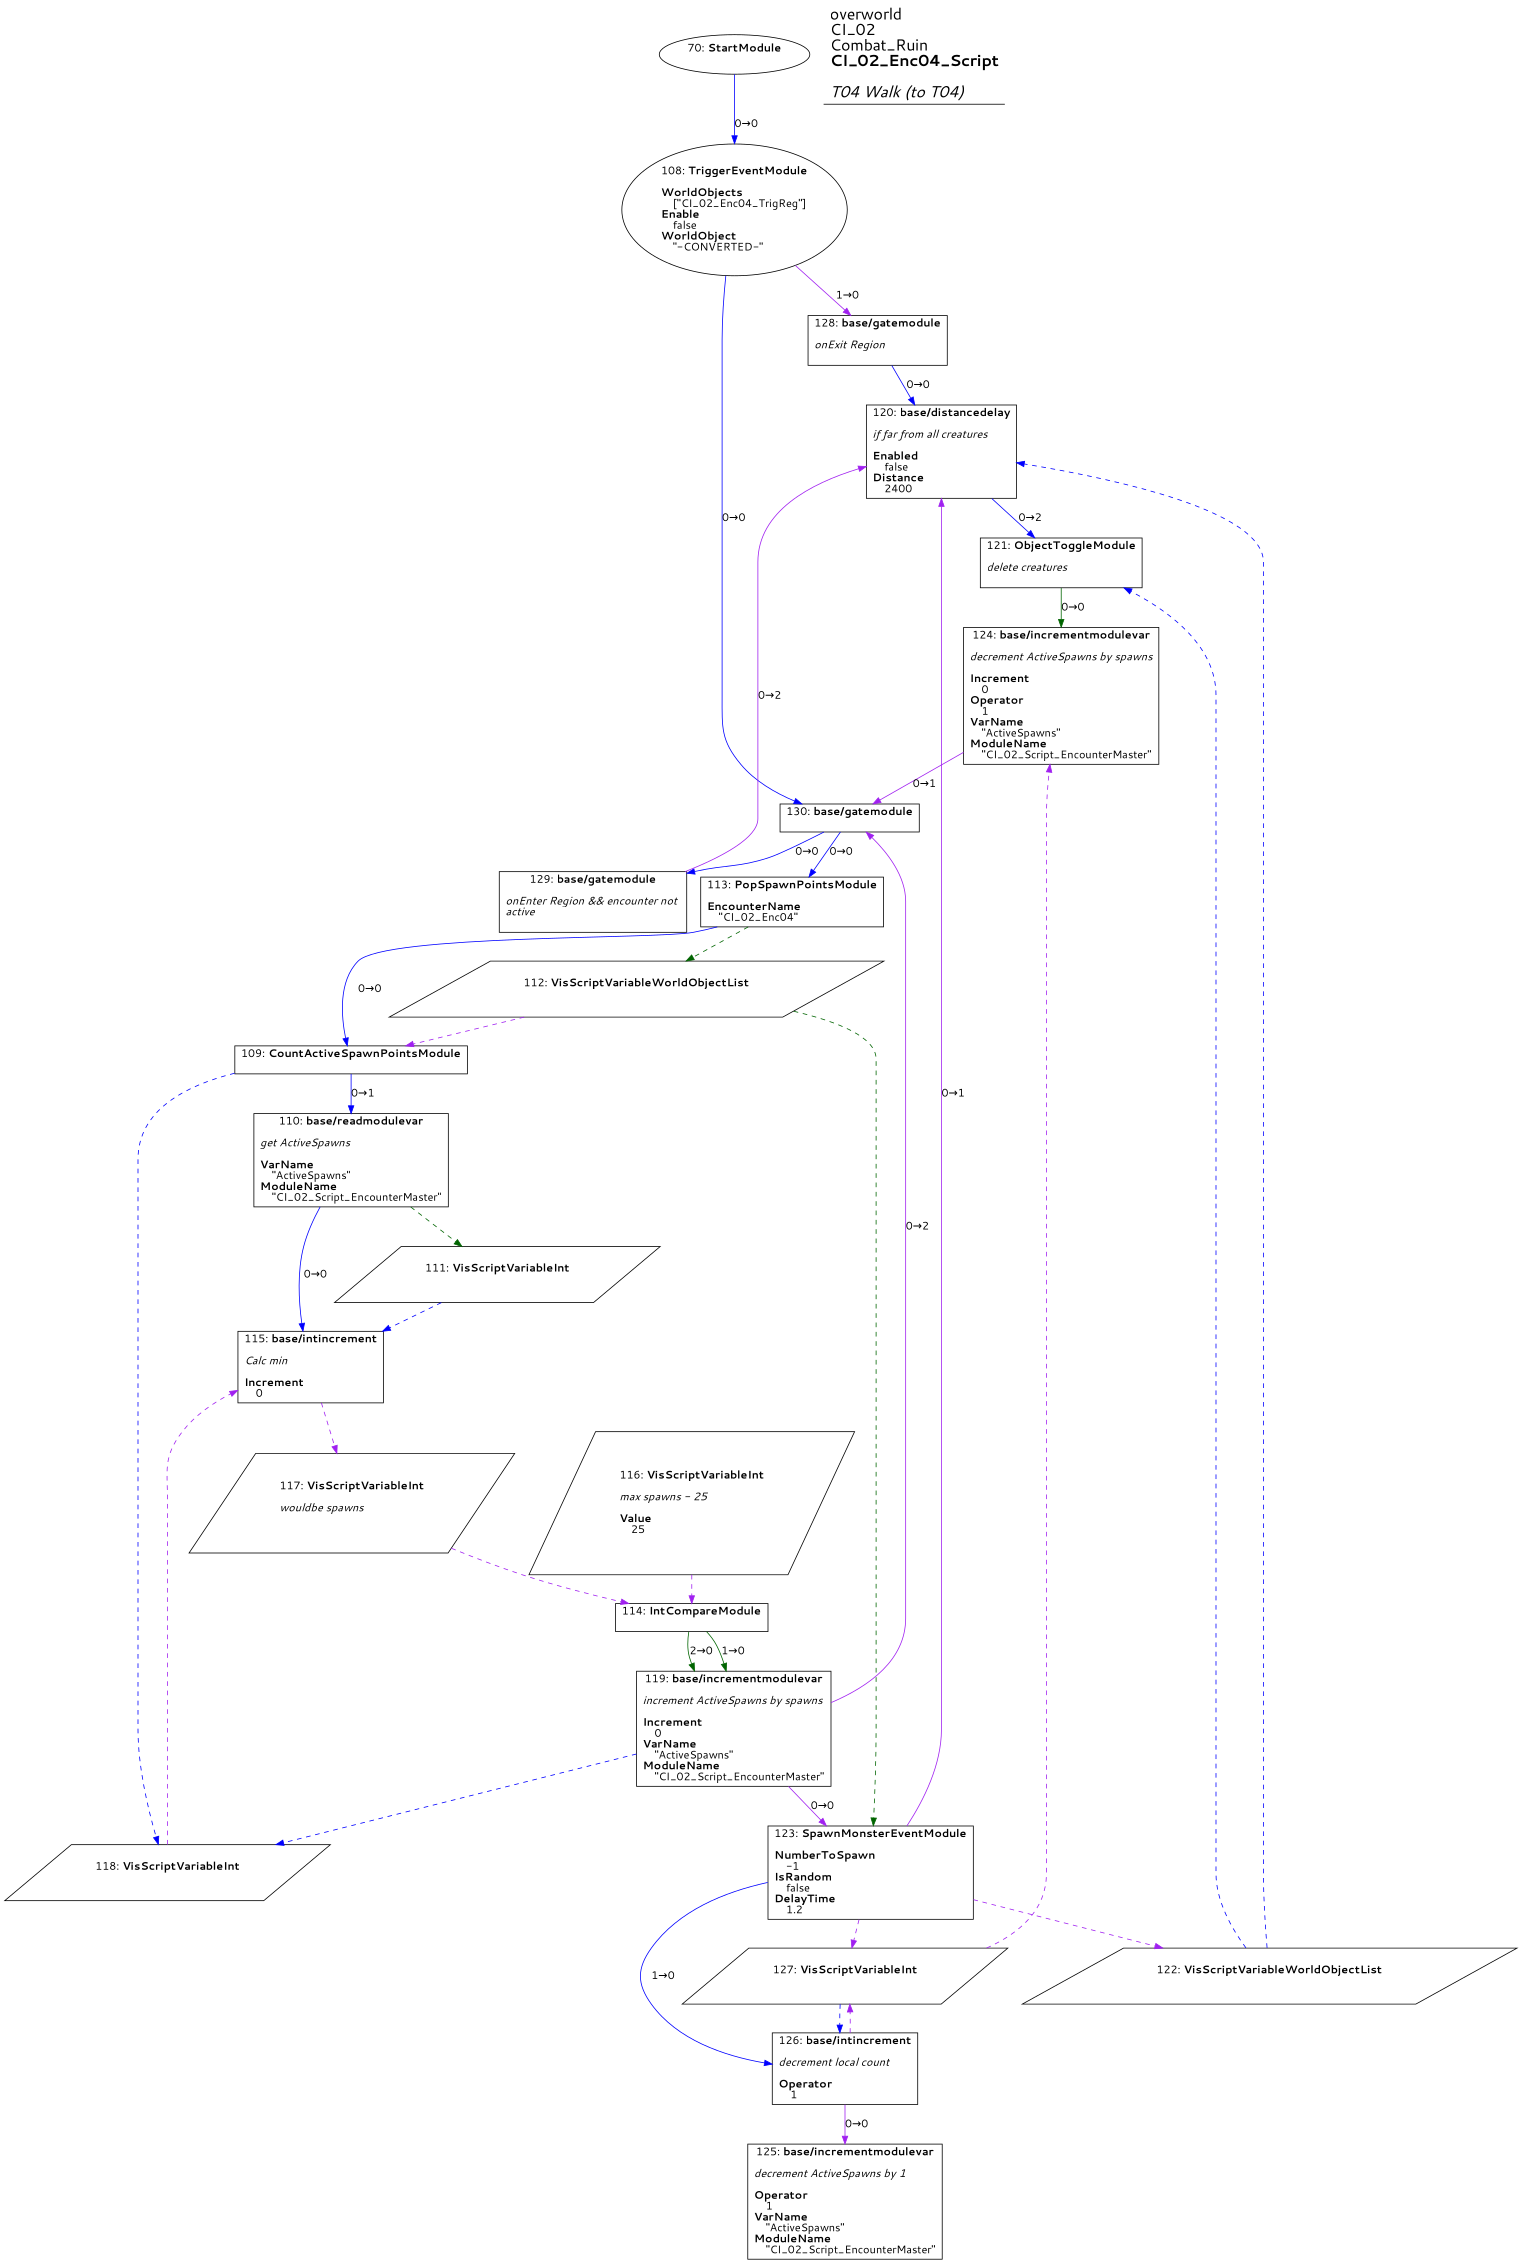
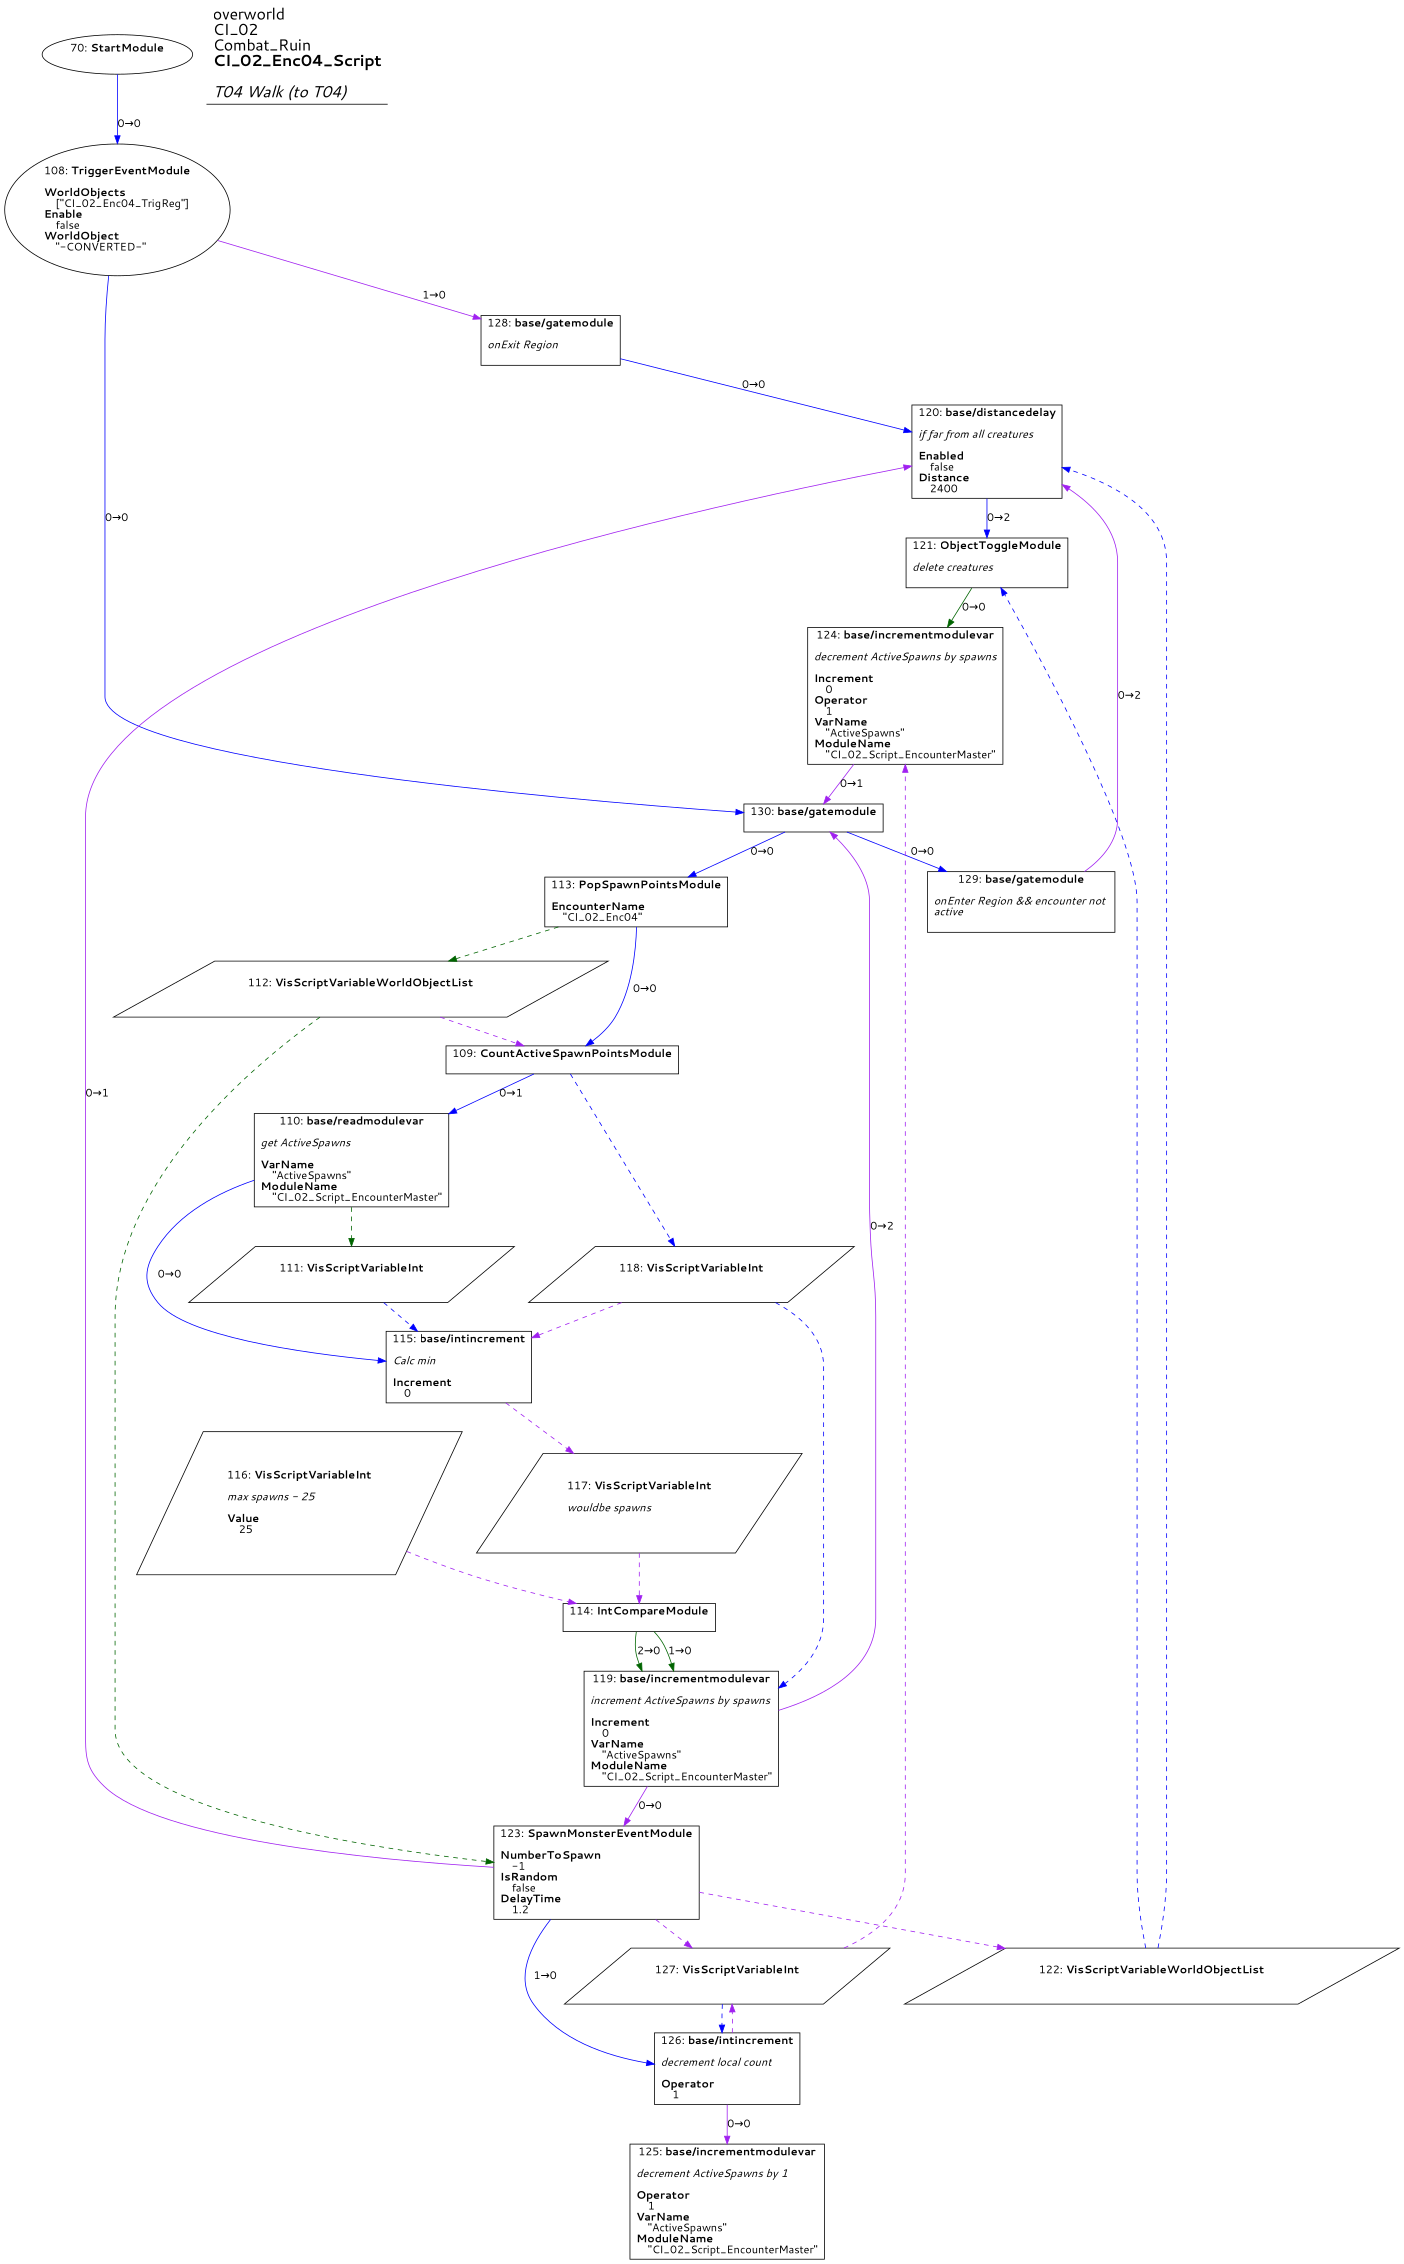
(460, 1798) -> (824, 1490)
